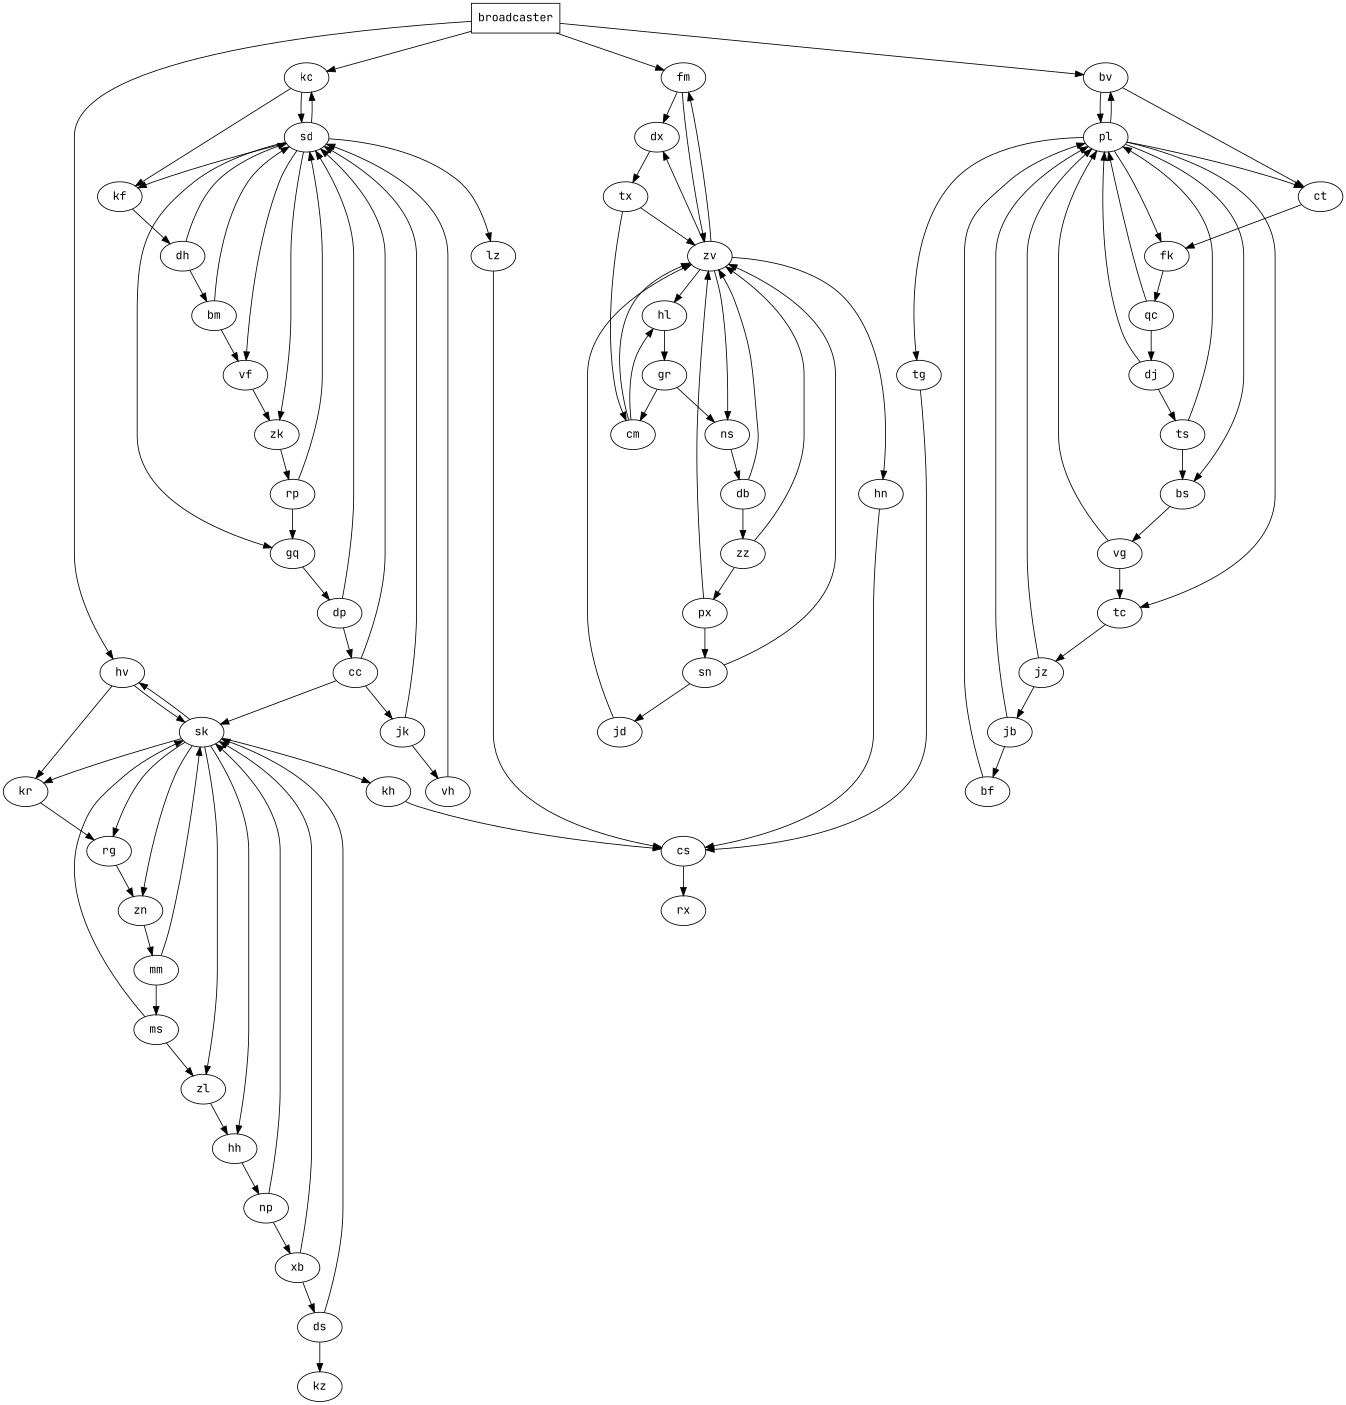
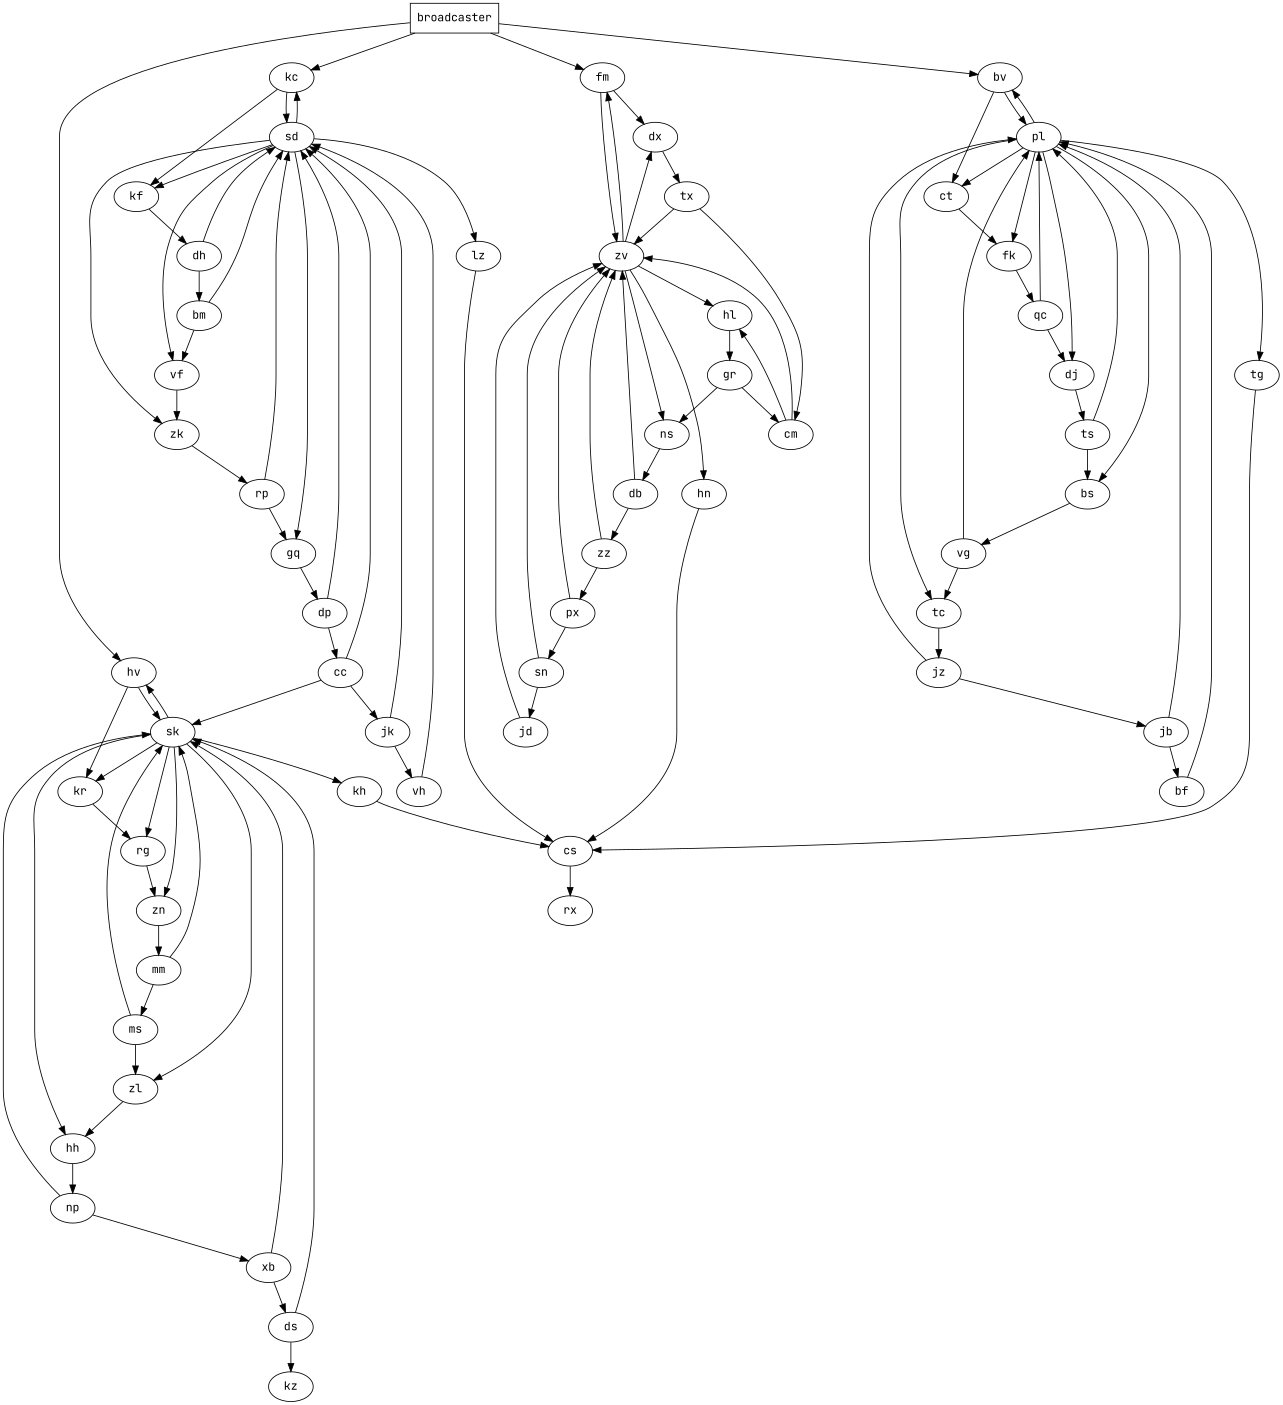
(1107, 265) -> (1064, 251)
